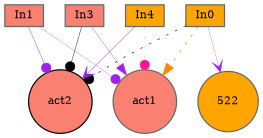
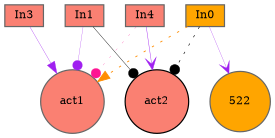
(145, 16) -> (145, 16)
(77, 43) -> none
(36, 45) -> (110, 46)
